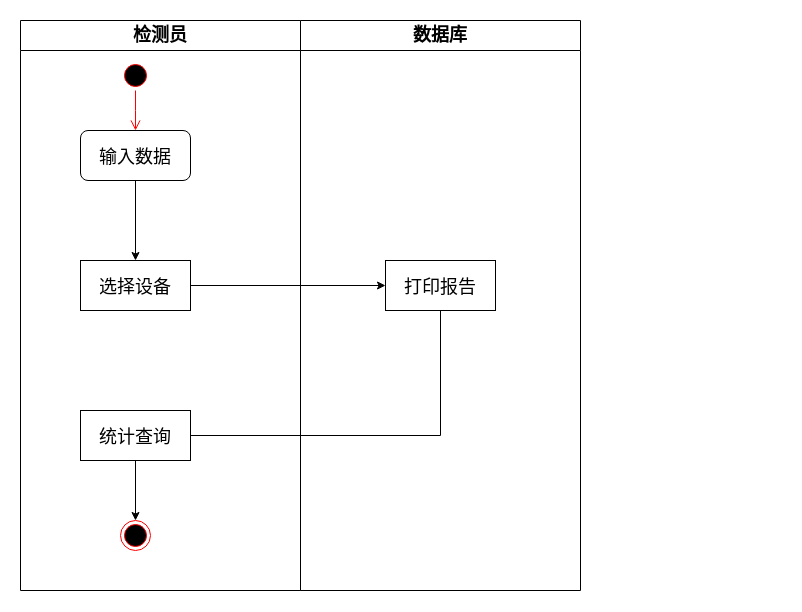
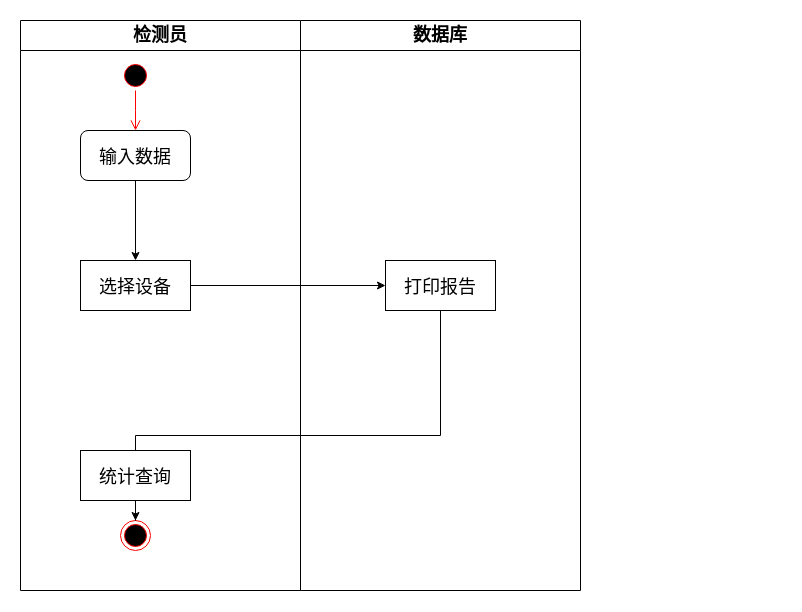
(136, 436) -> (136, 476)
